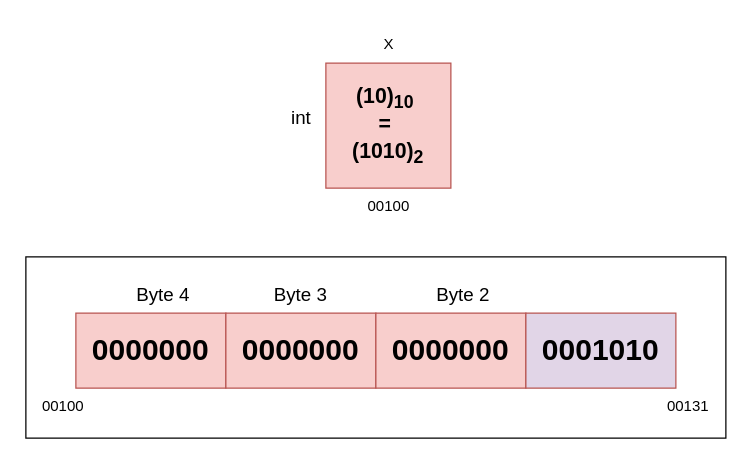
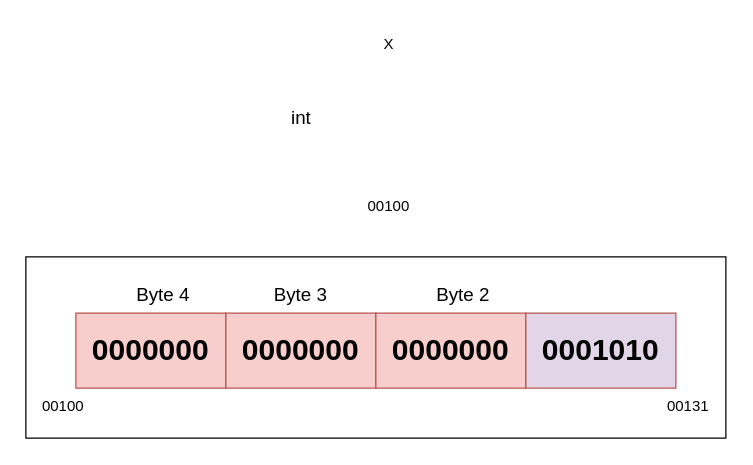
(388, 126) -> none
